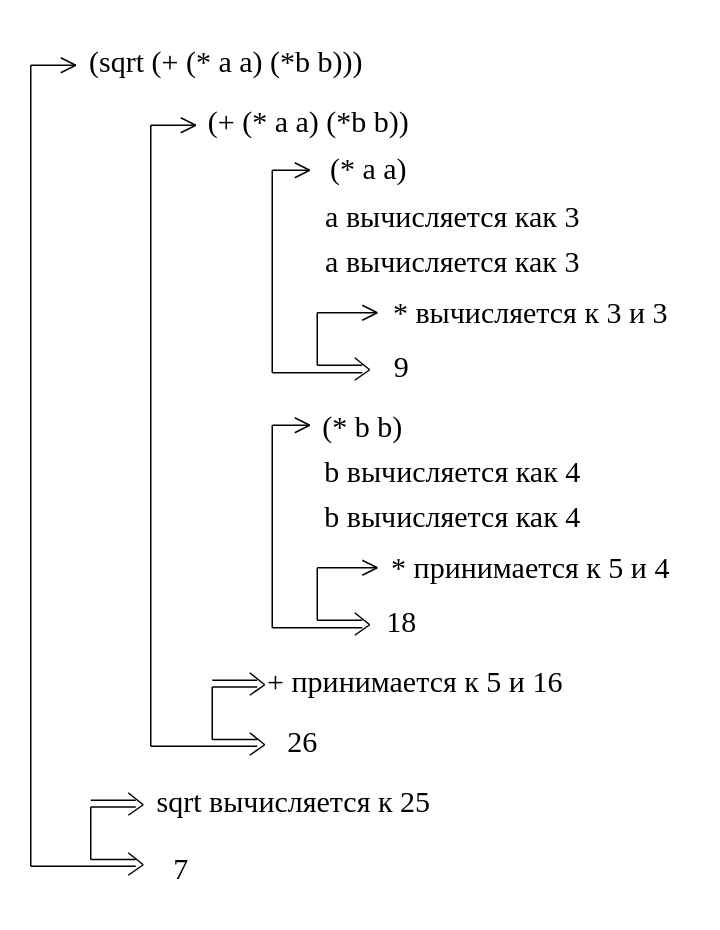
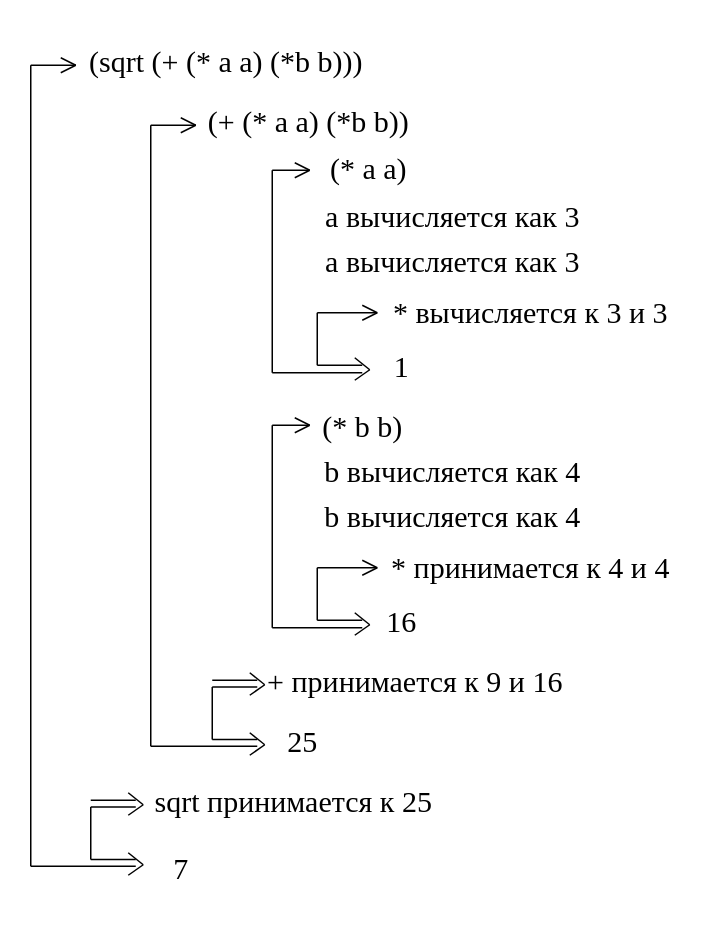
(402, 365) -> (402, 365)
(531, 566) -> (531, 566)
(402, 620) -> (402, 620)
(416, 680) -> (416, 680)
(303, 740) -> (303, 740)
(294, 800) -> (294, 800)
